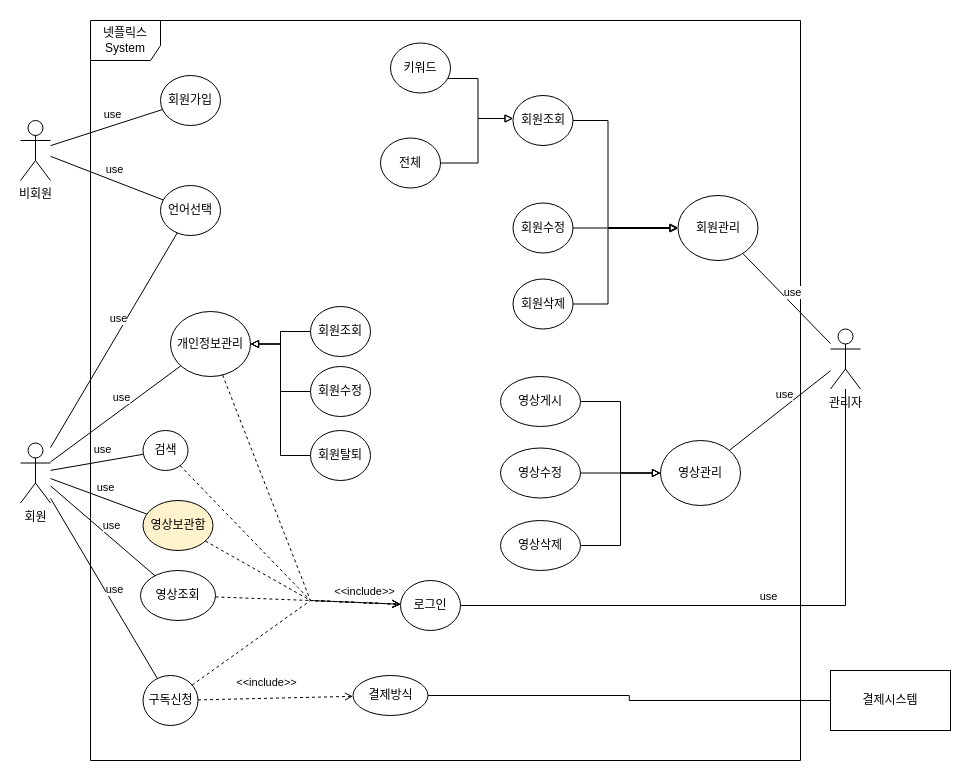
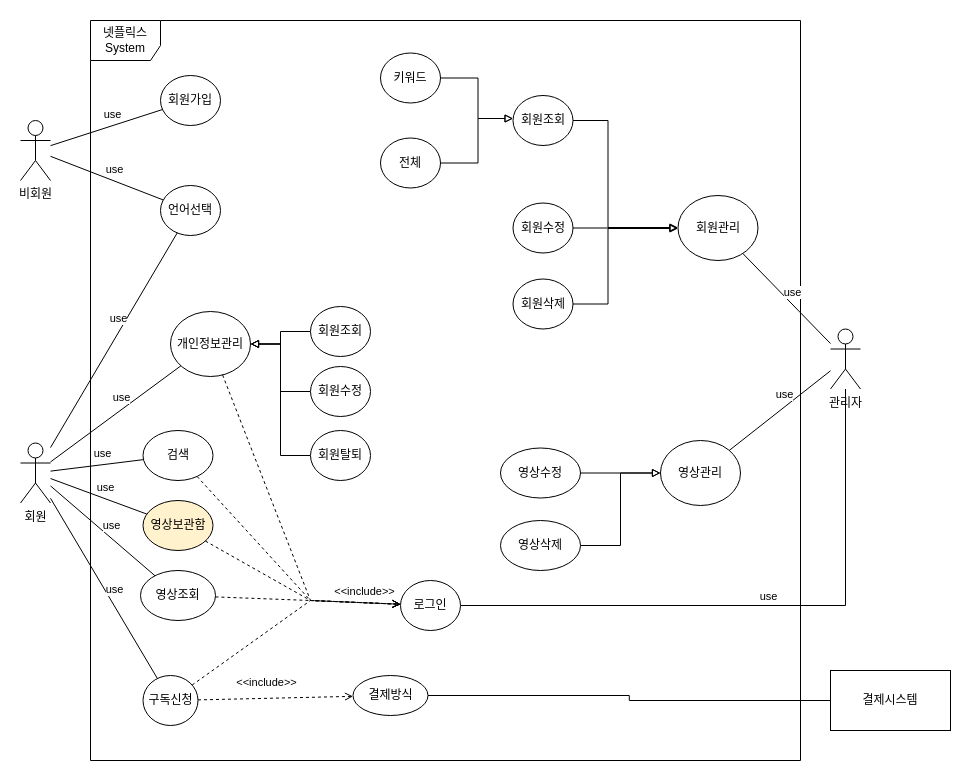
(421, 68) -> (411, 78)
(541, 402) -> none
(621, 416) -> none
(166, 451) -> (178, 456)
